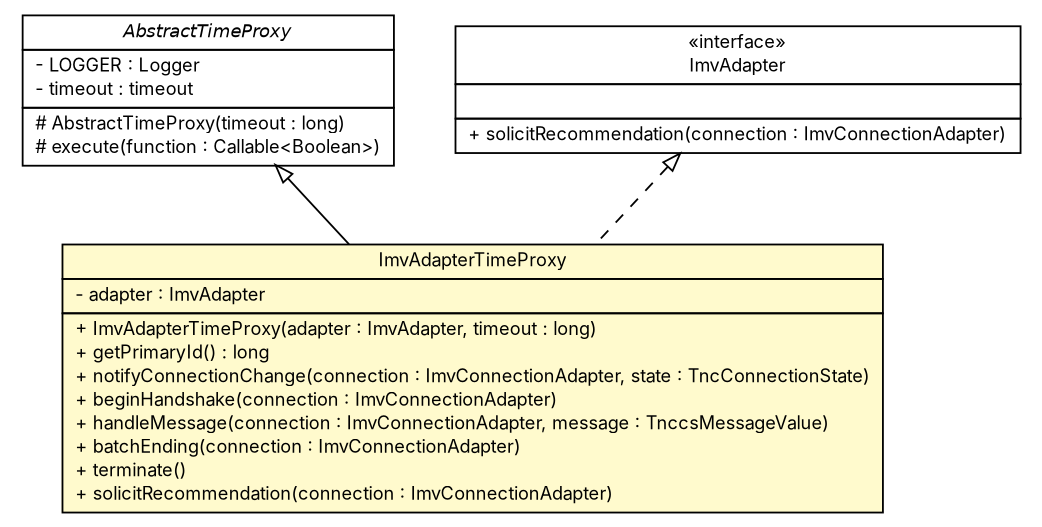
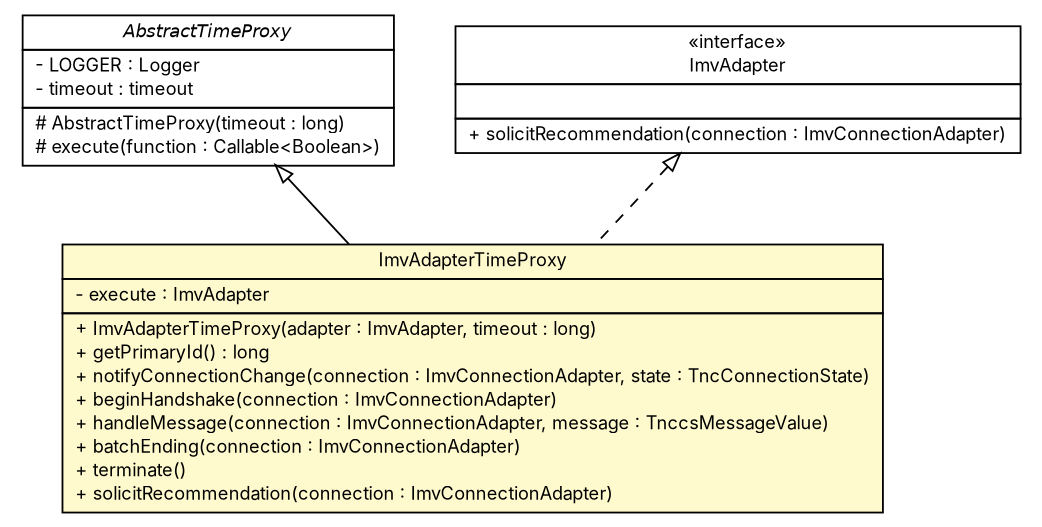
(171, 295) -> (173, 295)
